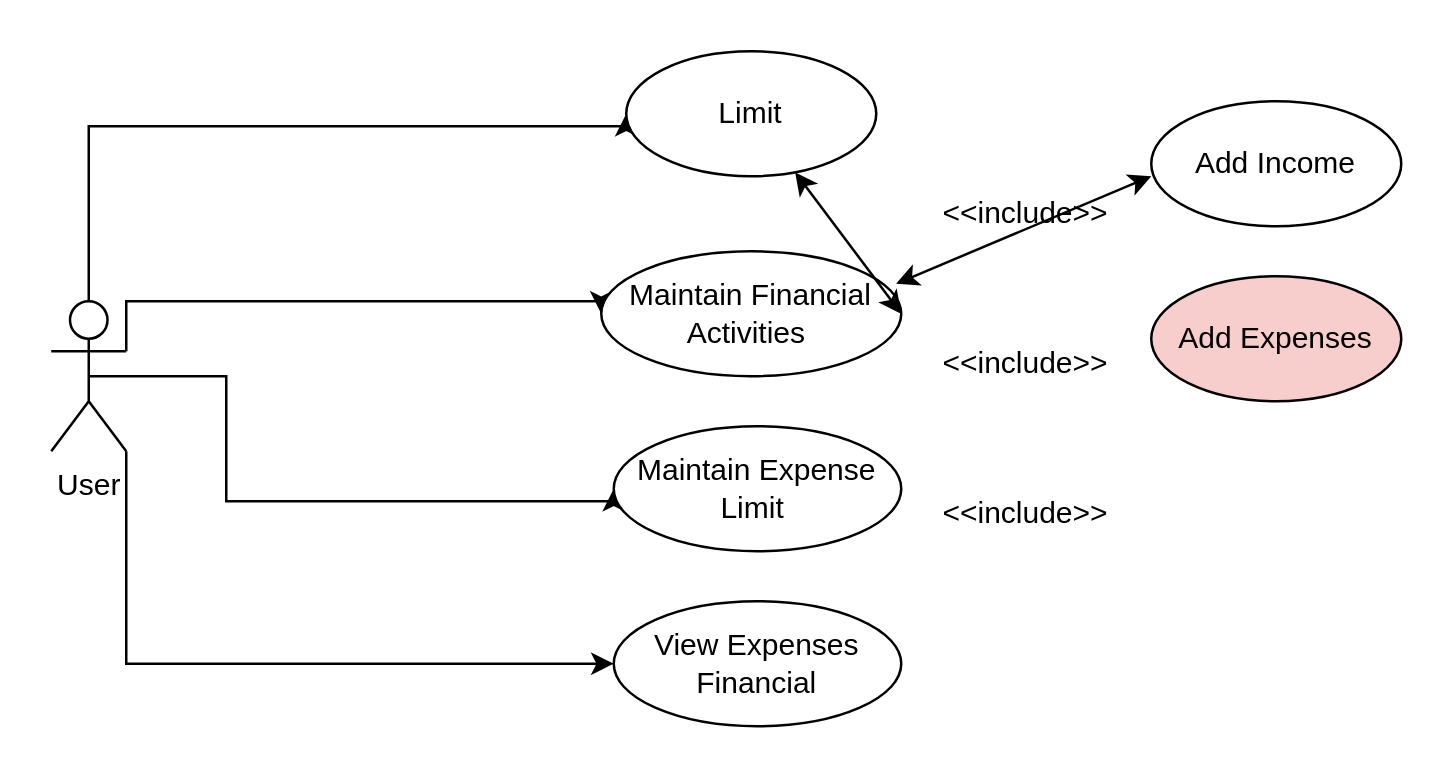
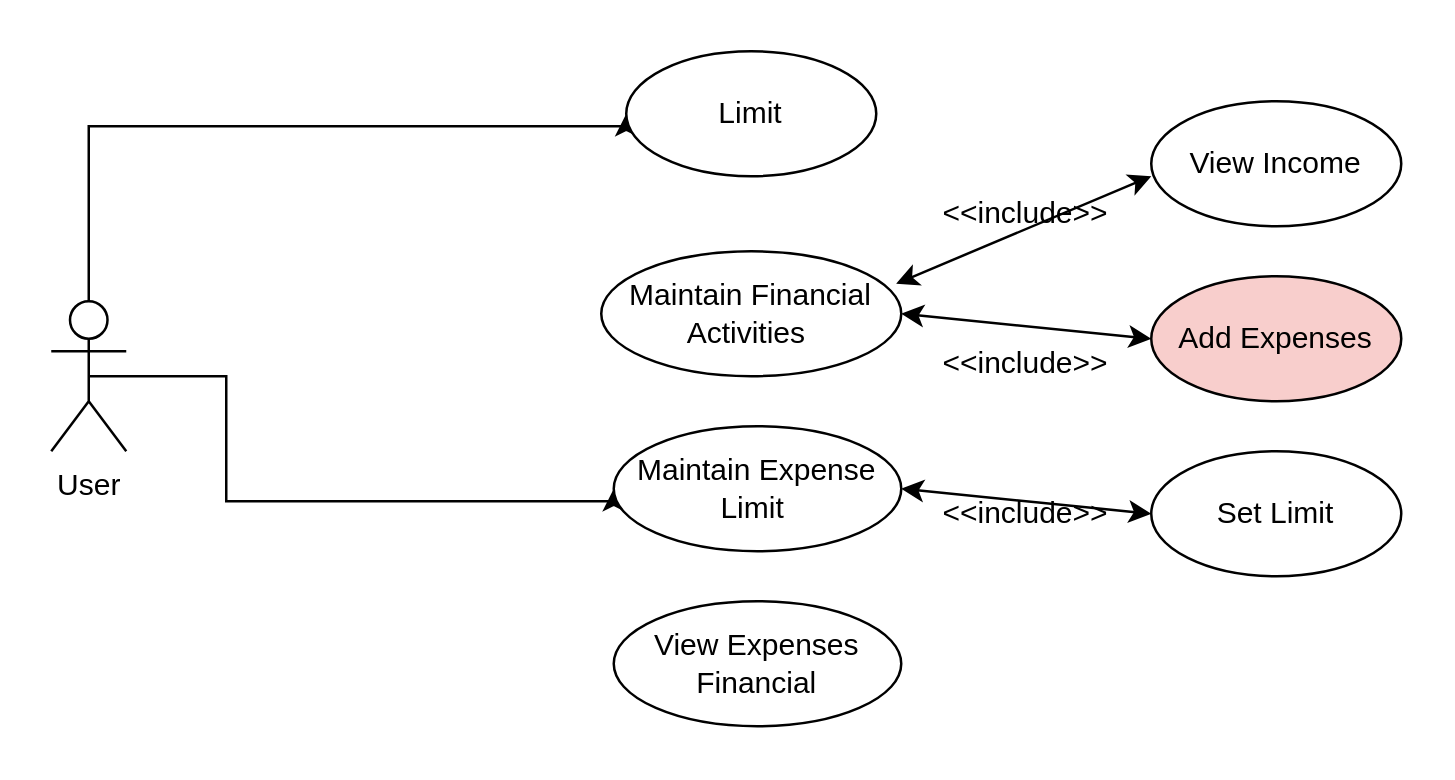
(1276, 164) -> (1276, 164)
(849, 243) -> (1026, 326)
(342, 301) -> none
none -> (1026, 501)
none -> (1276, 514)
(256, 664) -> none
